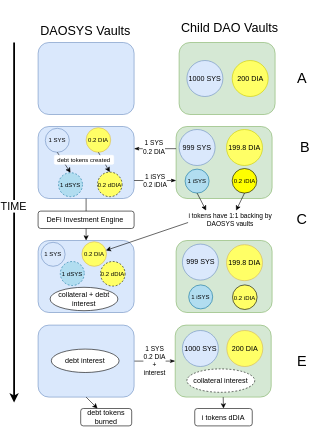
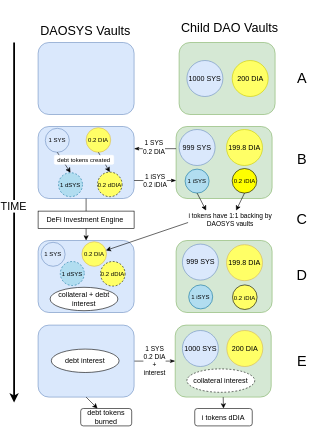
(305, 147) -> (302, 159)
(86, 220) -> (86, 220)
none -> (302, 276)
